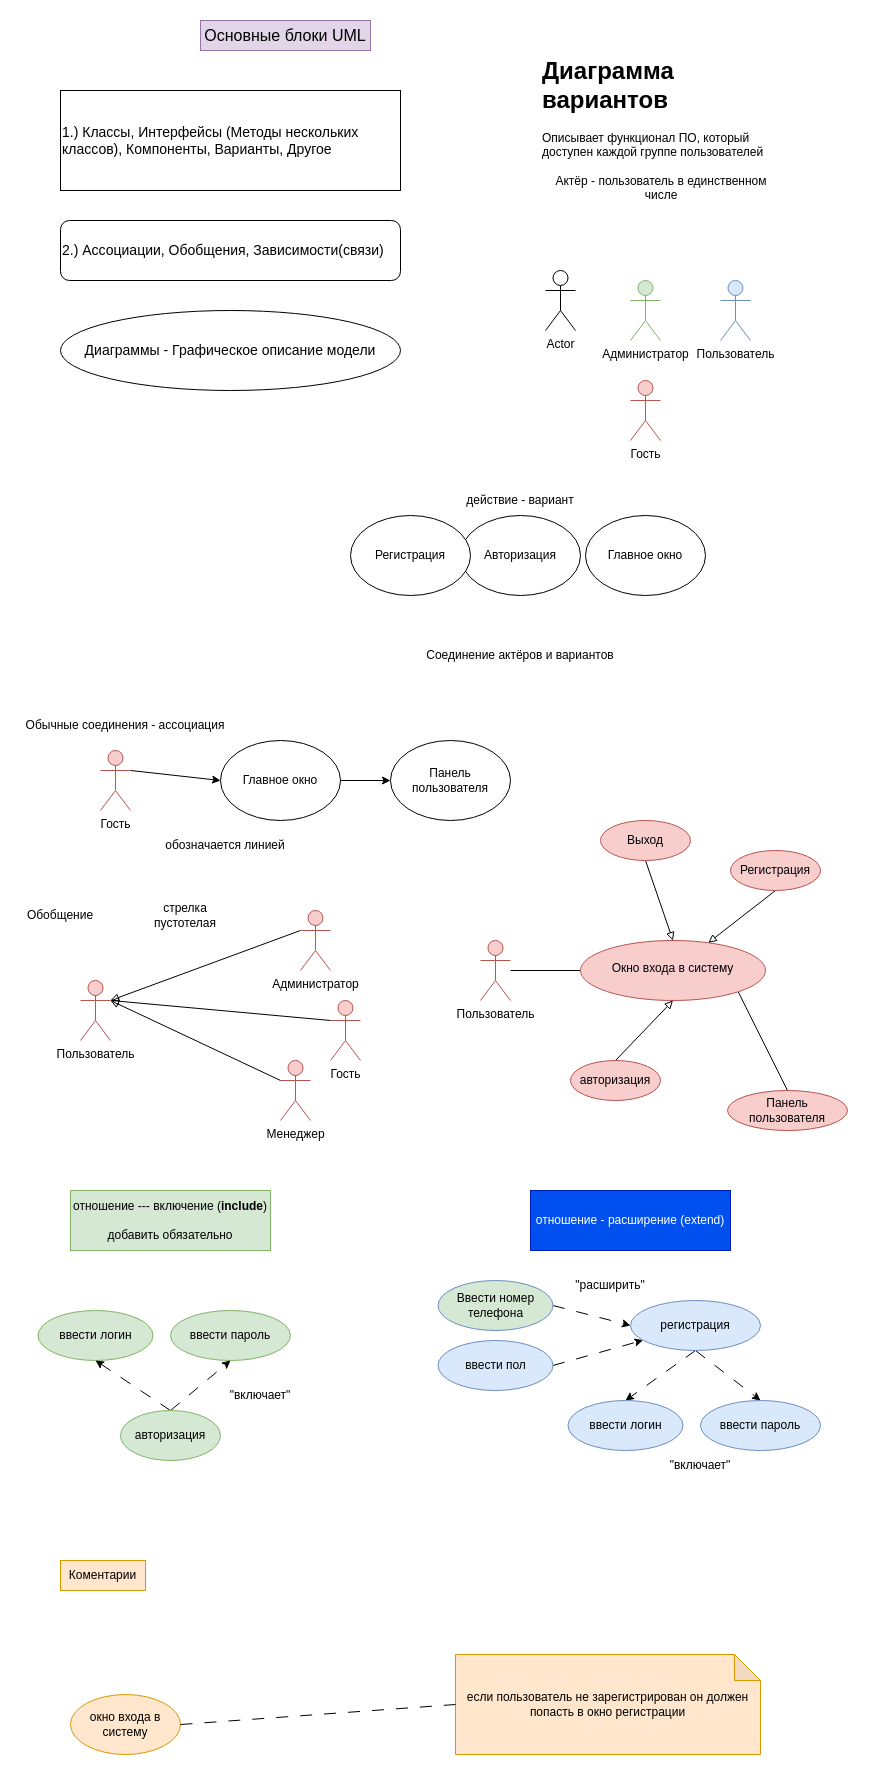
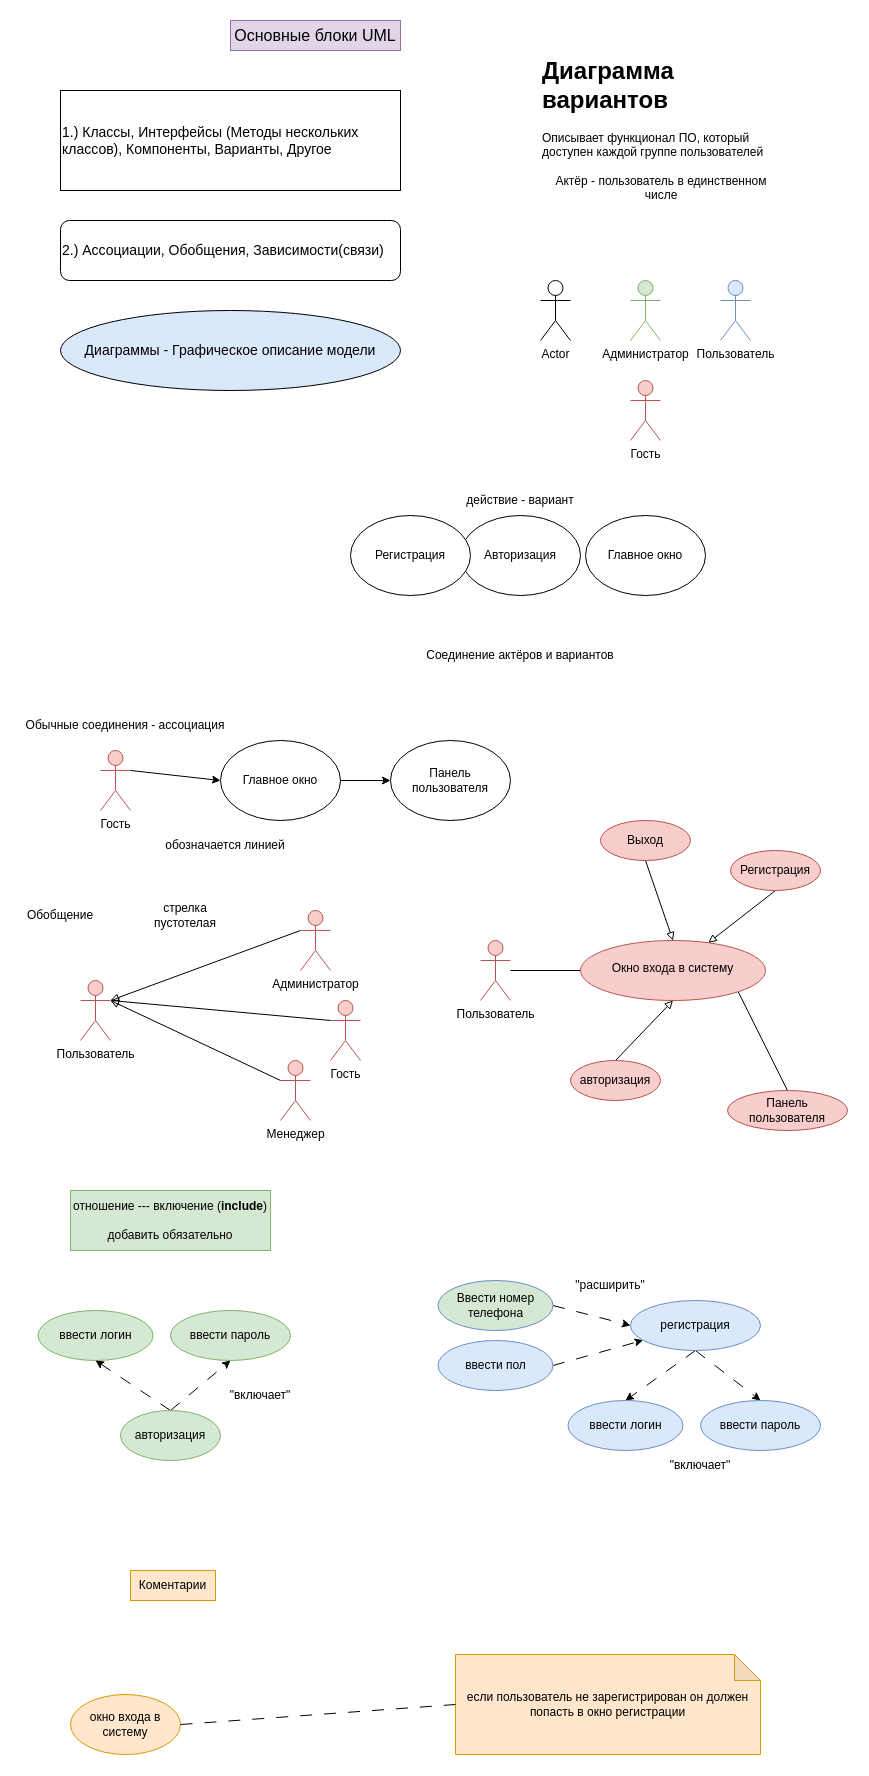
(286, 36) -> (316, 36)
(561, 301) -> (556, 311)
(231, 351) -> (231, 351)
(631, 1221) -> none
(103, 1576) -> (173, 1586)
